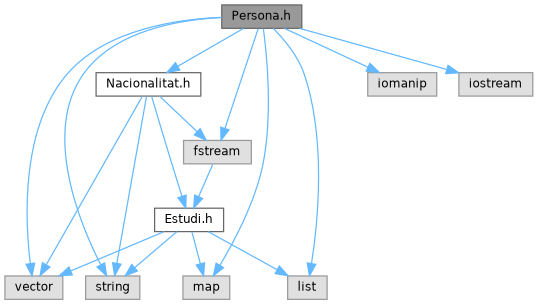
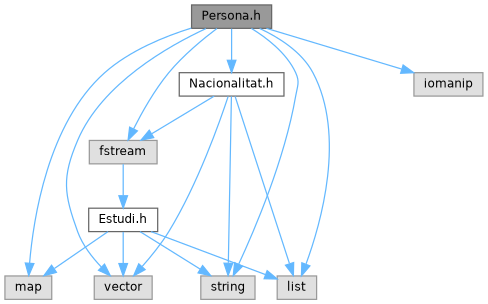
(496, 84) -> none
(167, 146) -> (262, 180)
